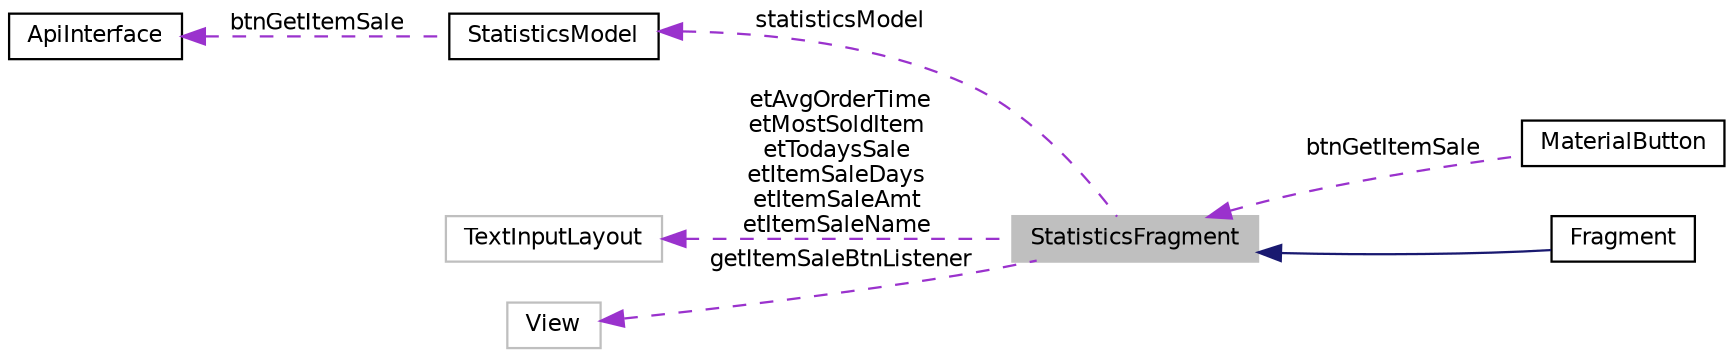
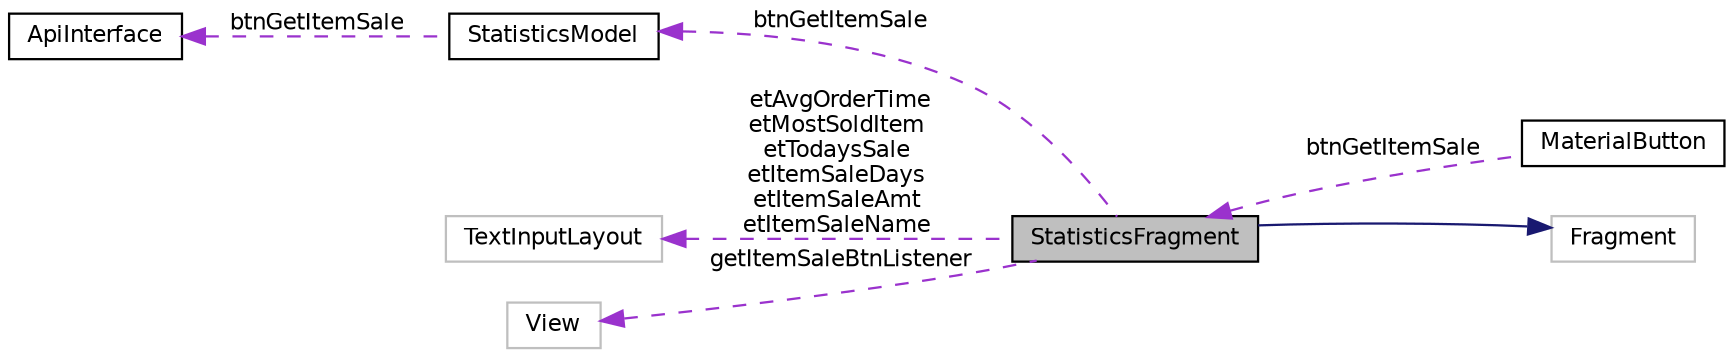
(837, 22) -> (837, 22)
(1135, 239) -> (1135, 239)
(1623, 239) -> (1623, 239)
(1416, 254) -> (1393, 224)
